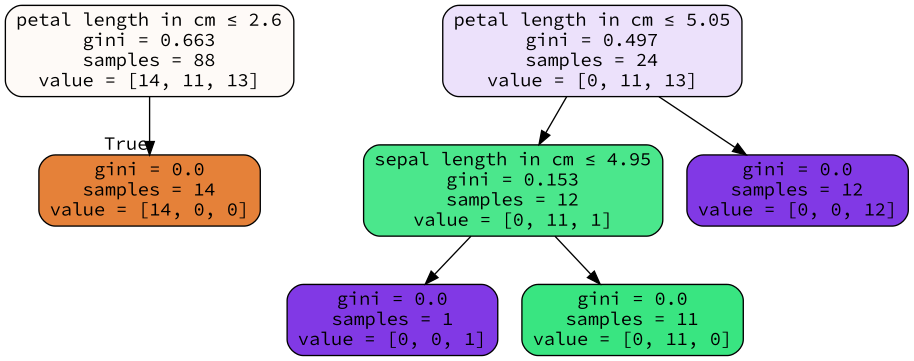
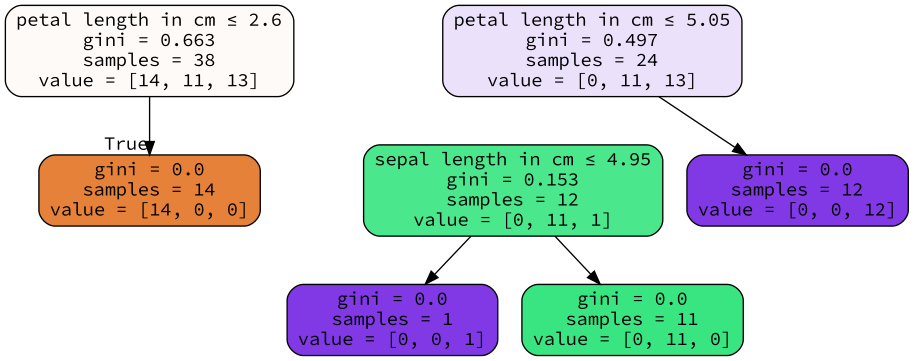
(150, 60) -> (150, 60)
(556, 115) -> none
